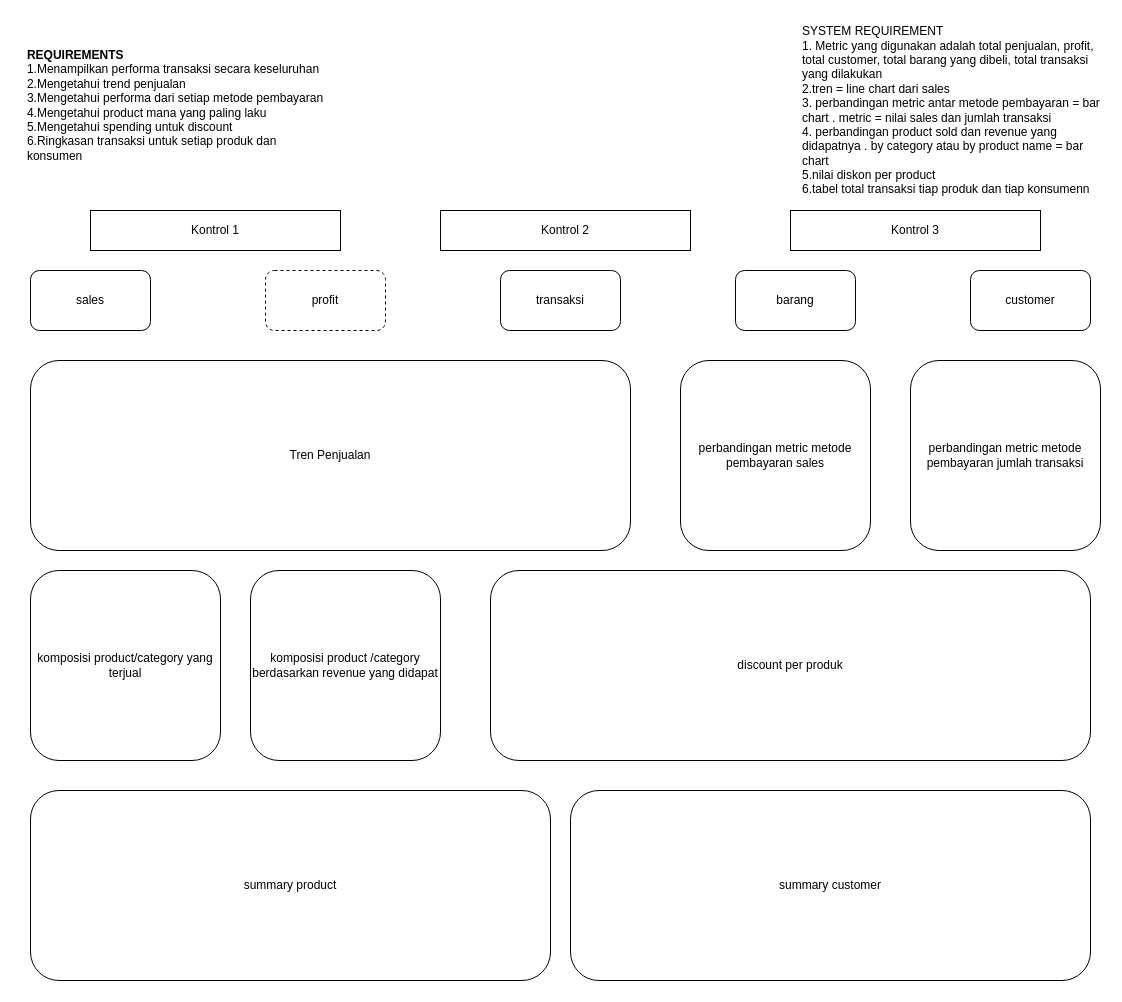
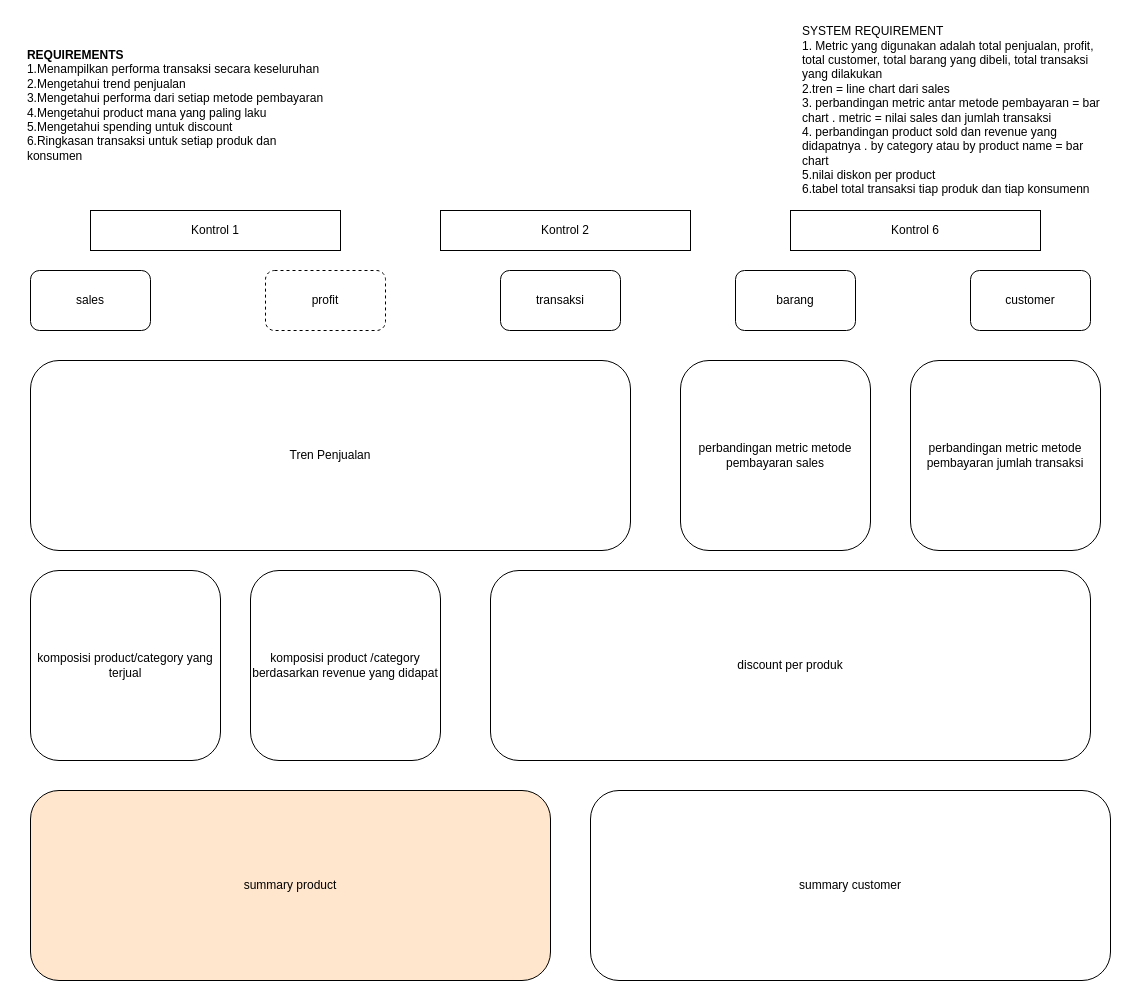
(916, 231) -> (916, 231)
(291, 886) -> (291, 886)
(831, 886) -> (851, 886)
